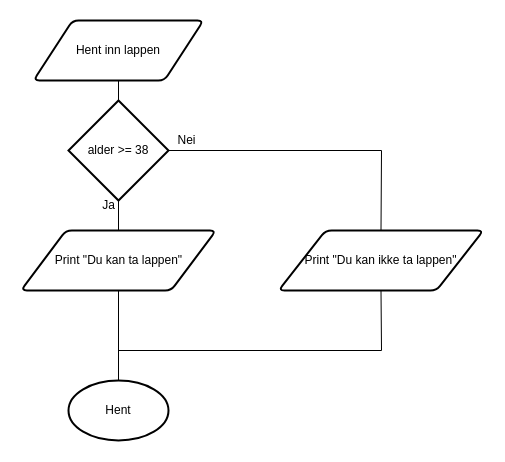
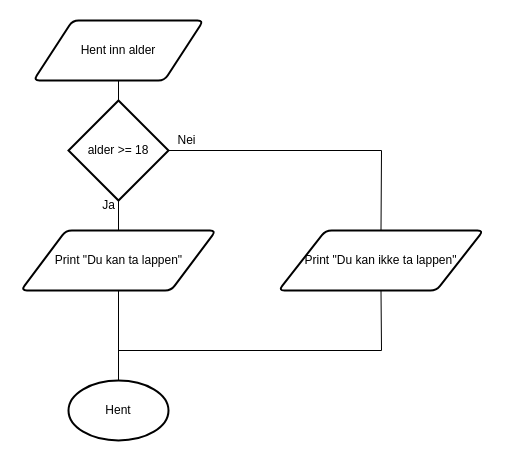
(119, 51) -> (119, 51)
(119, 151) -> (119, 151)
